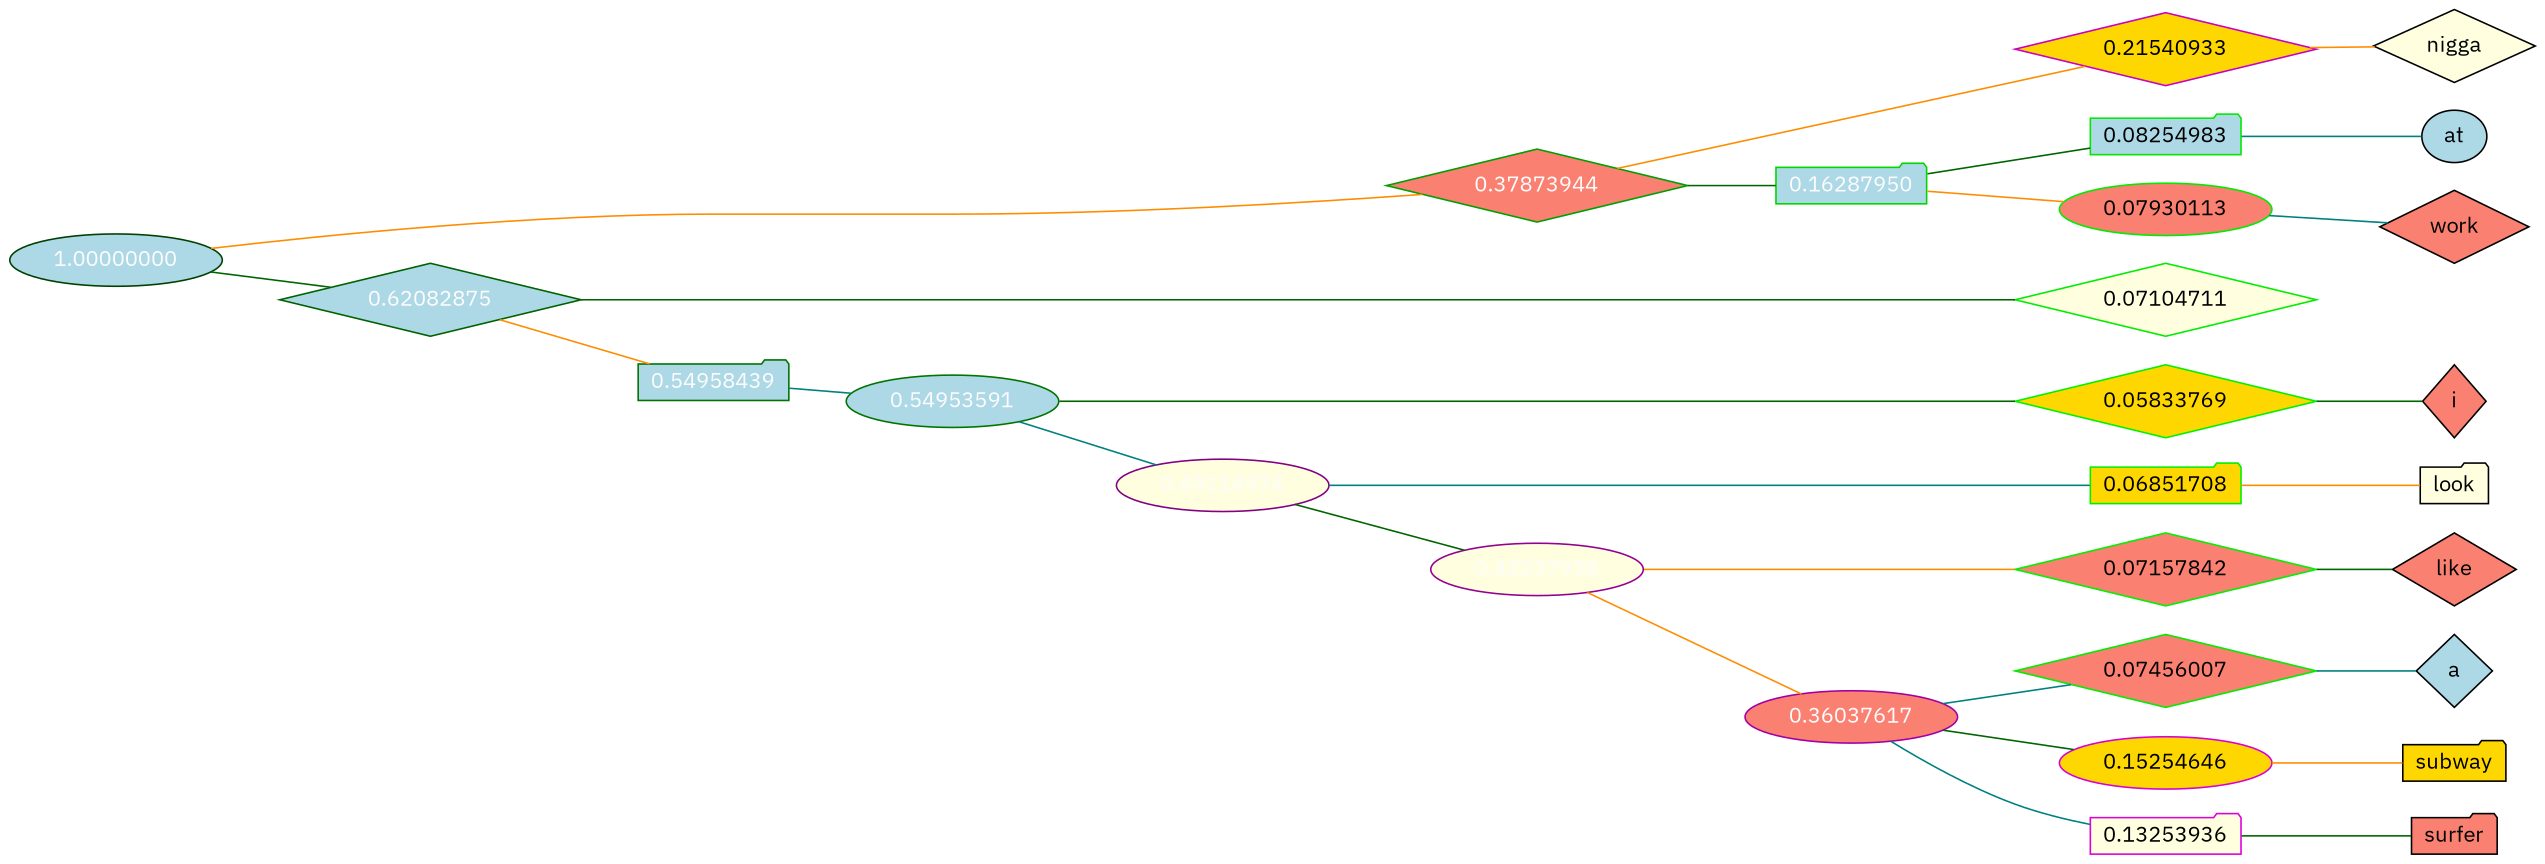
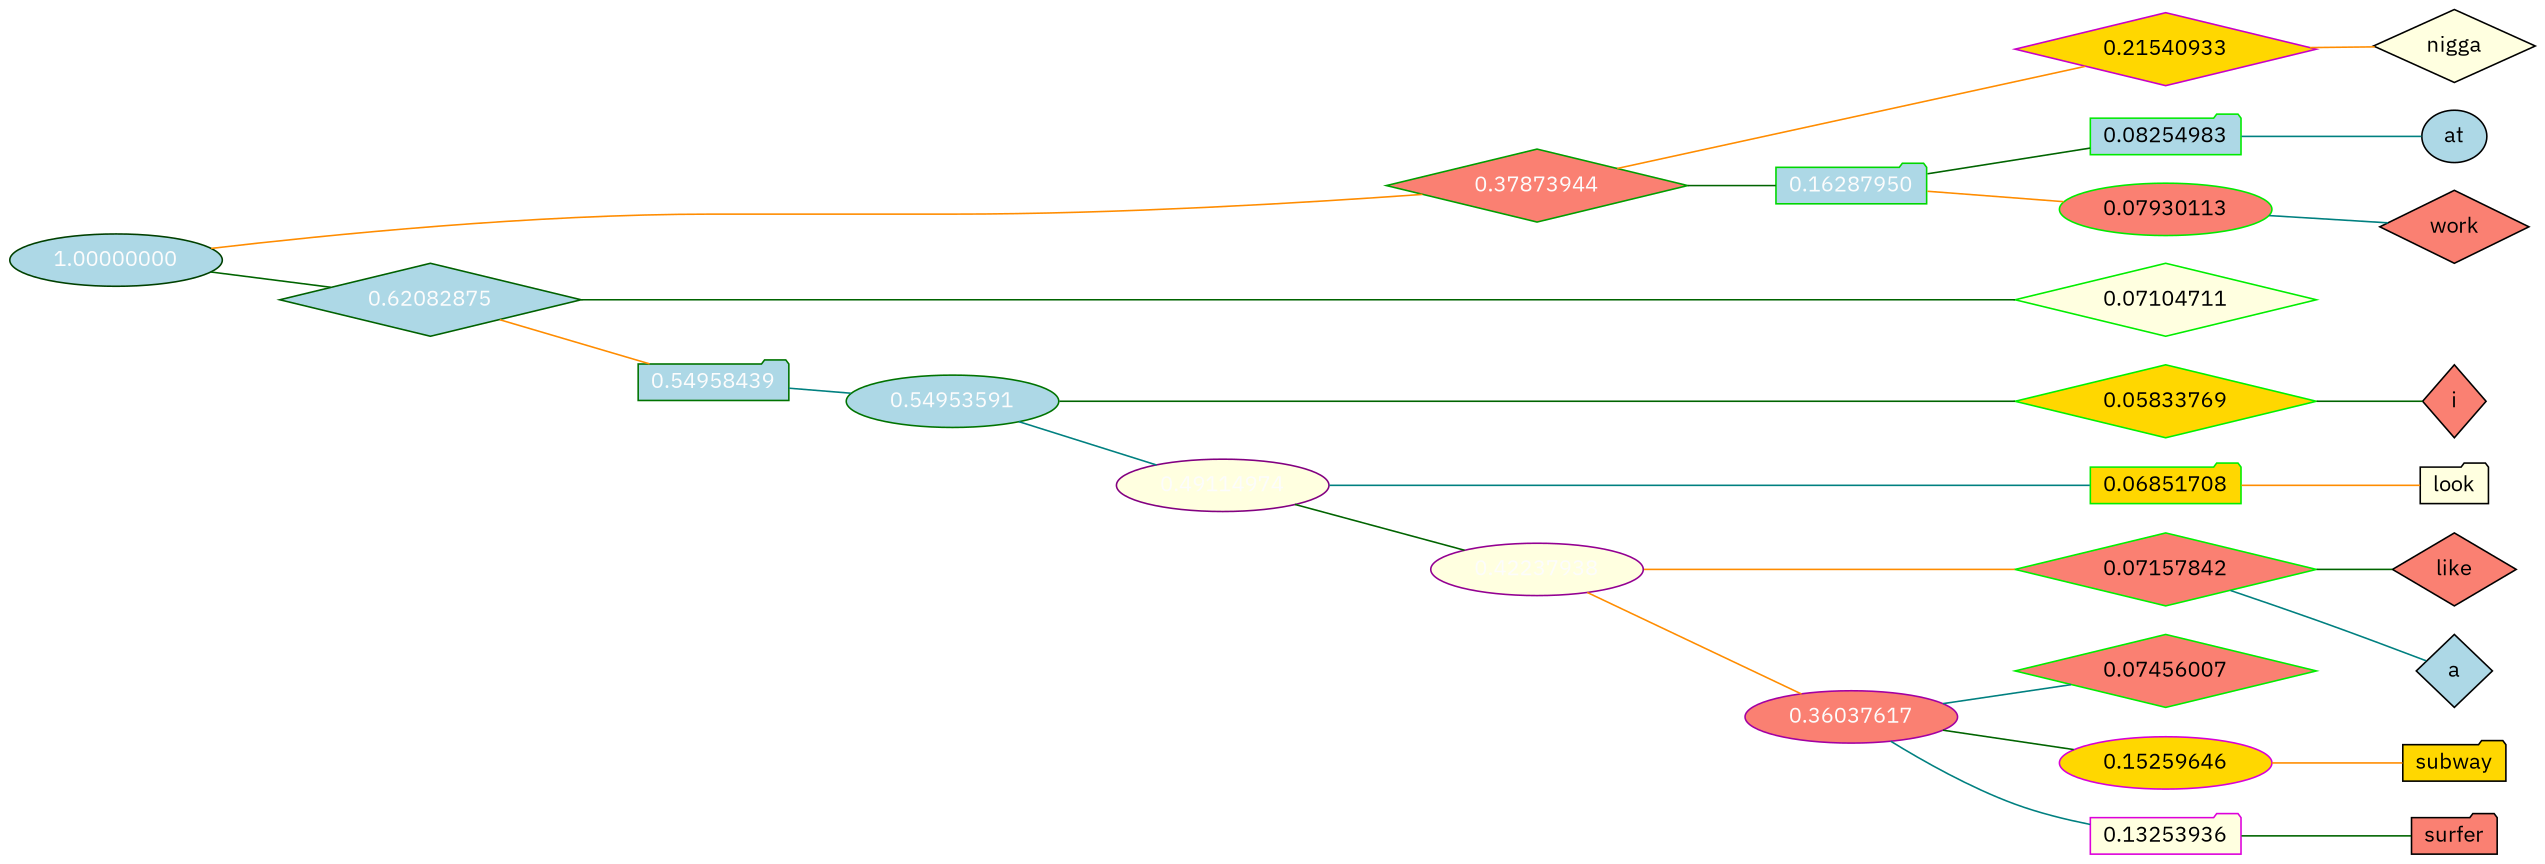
(2366, 671) -> (2329, 625)
(2166, 763) -> (2166, 763)
